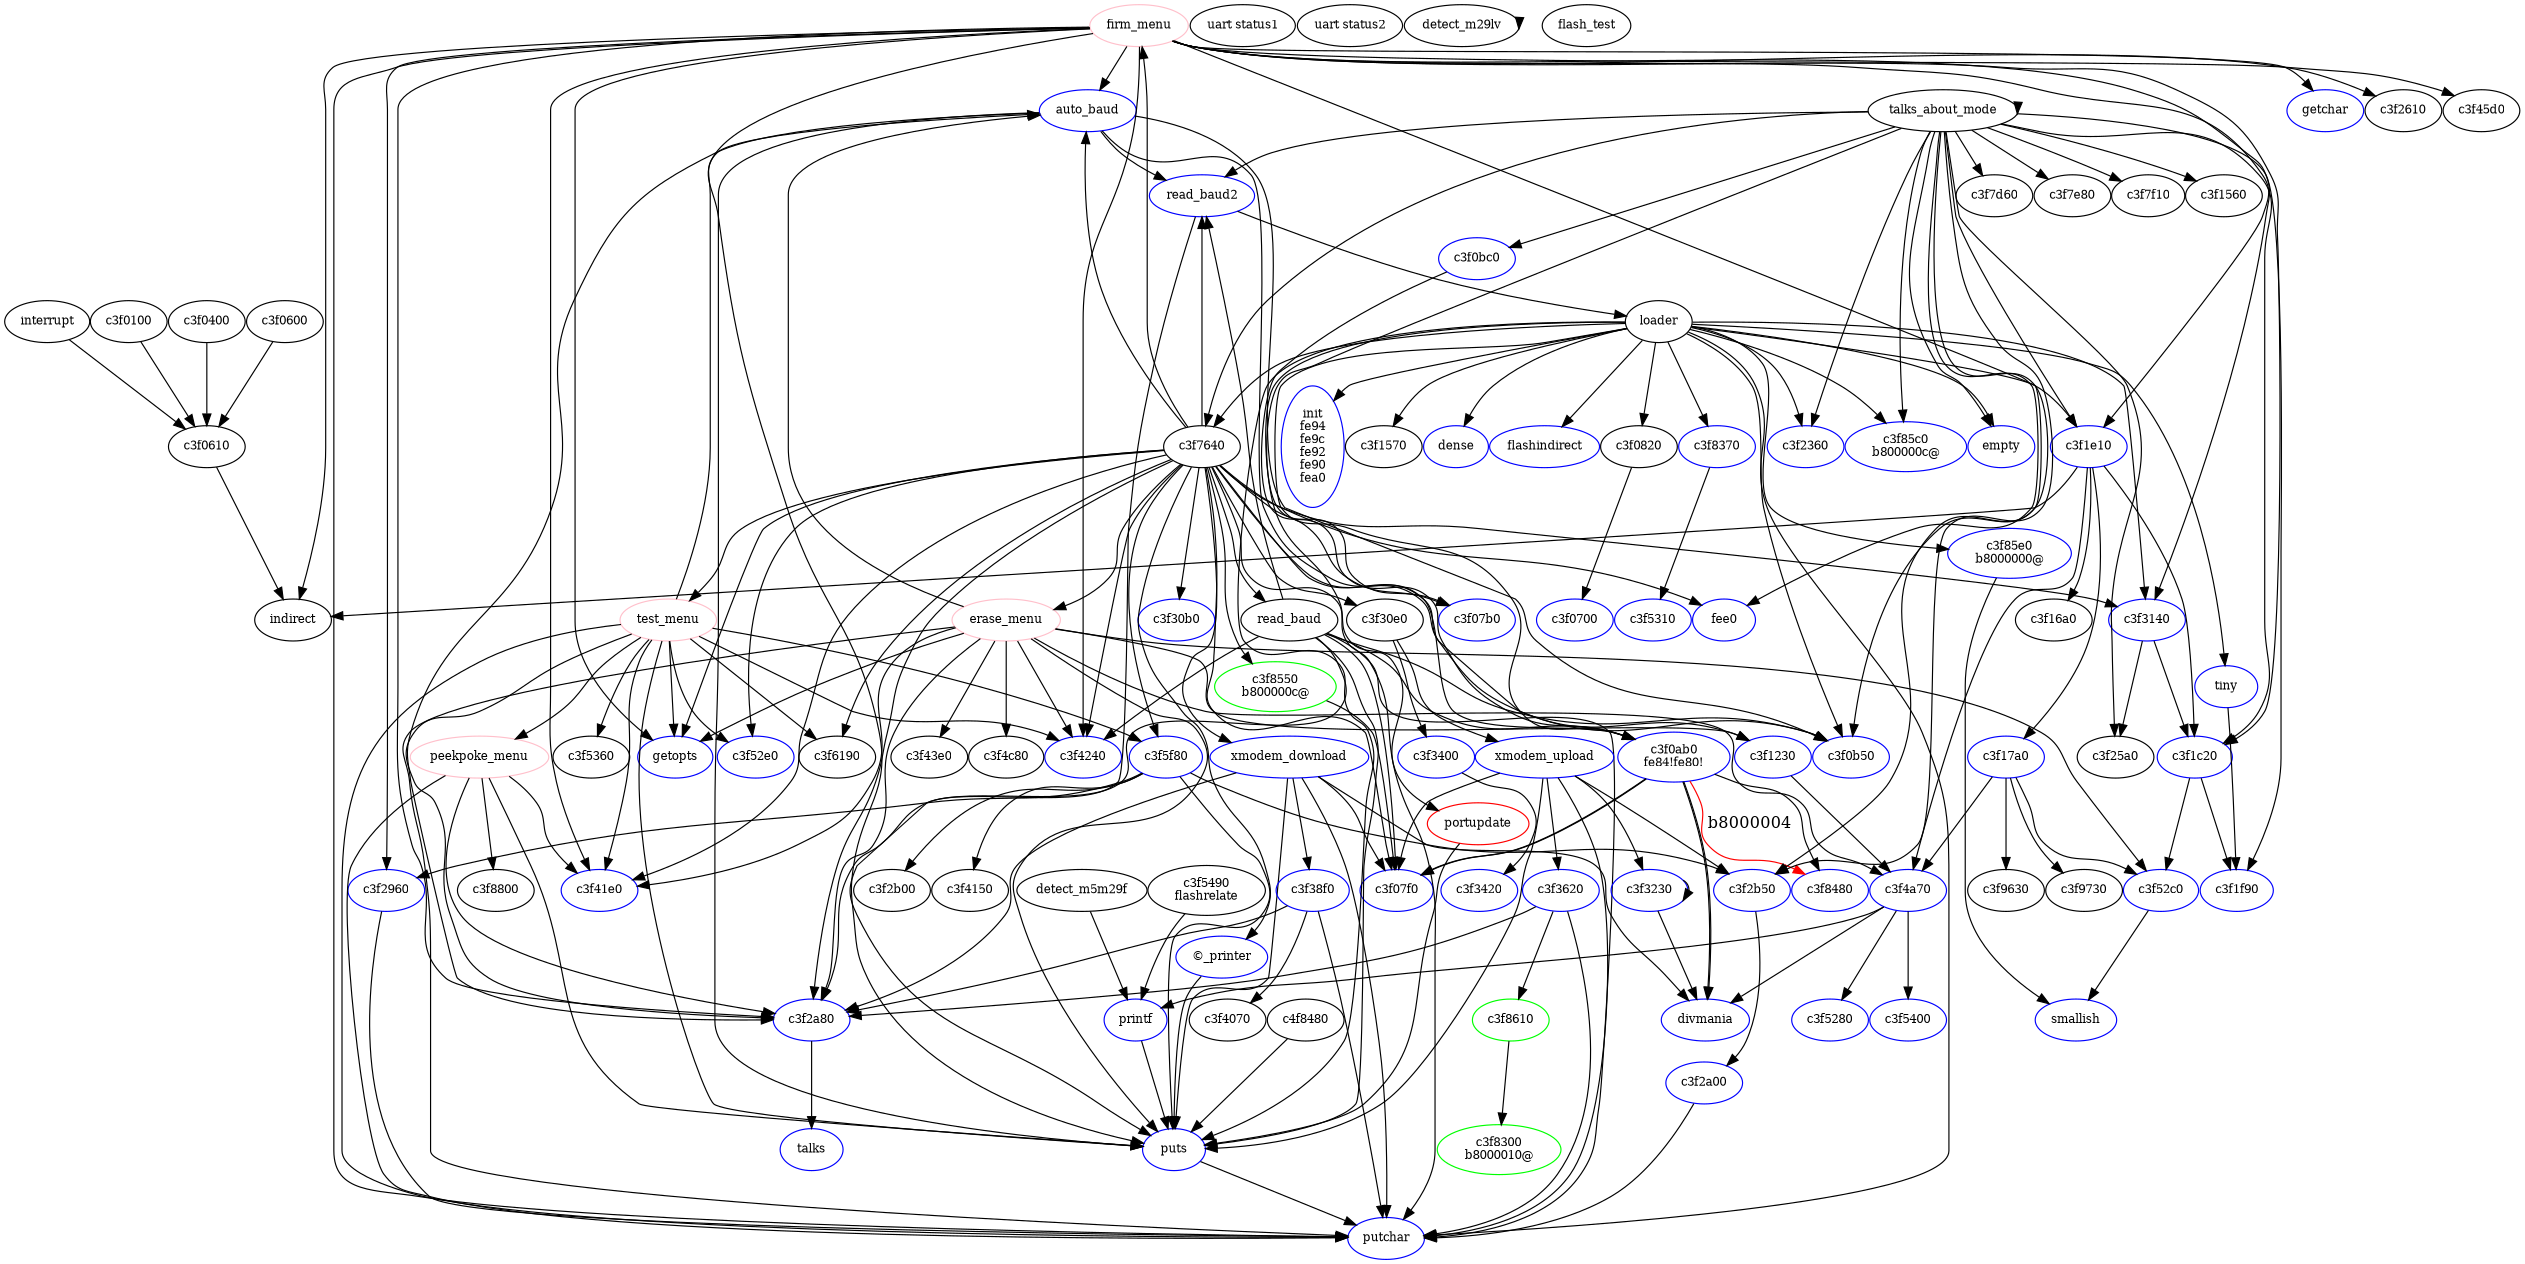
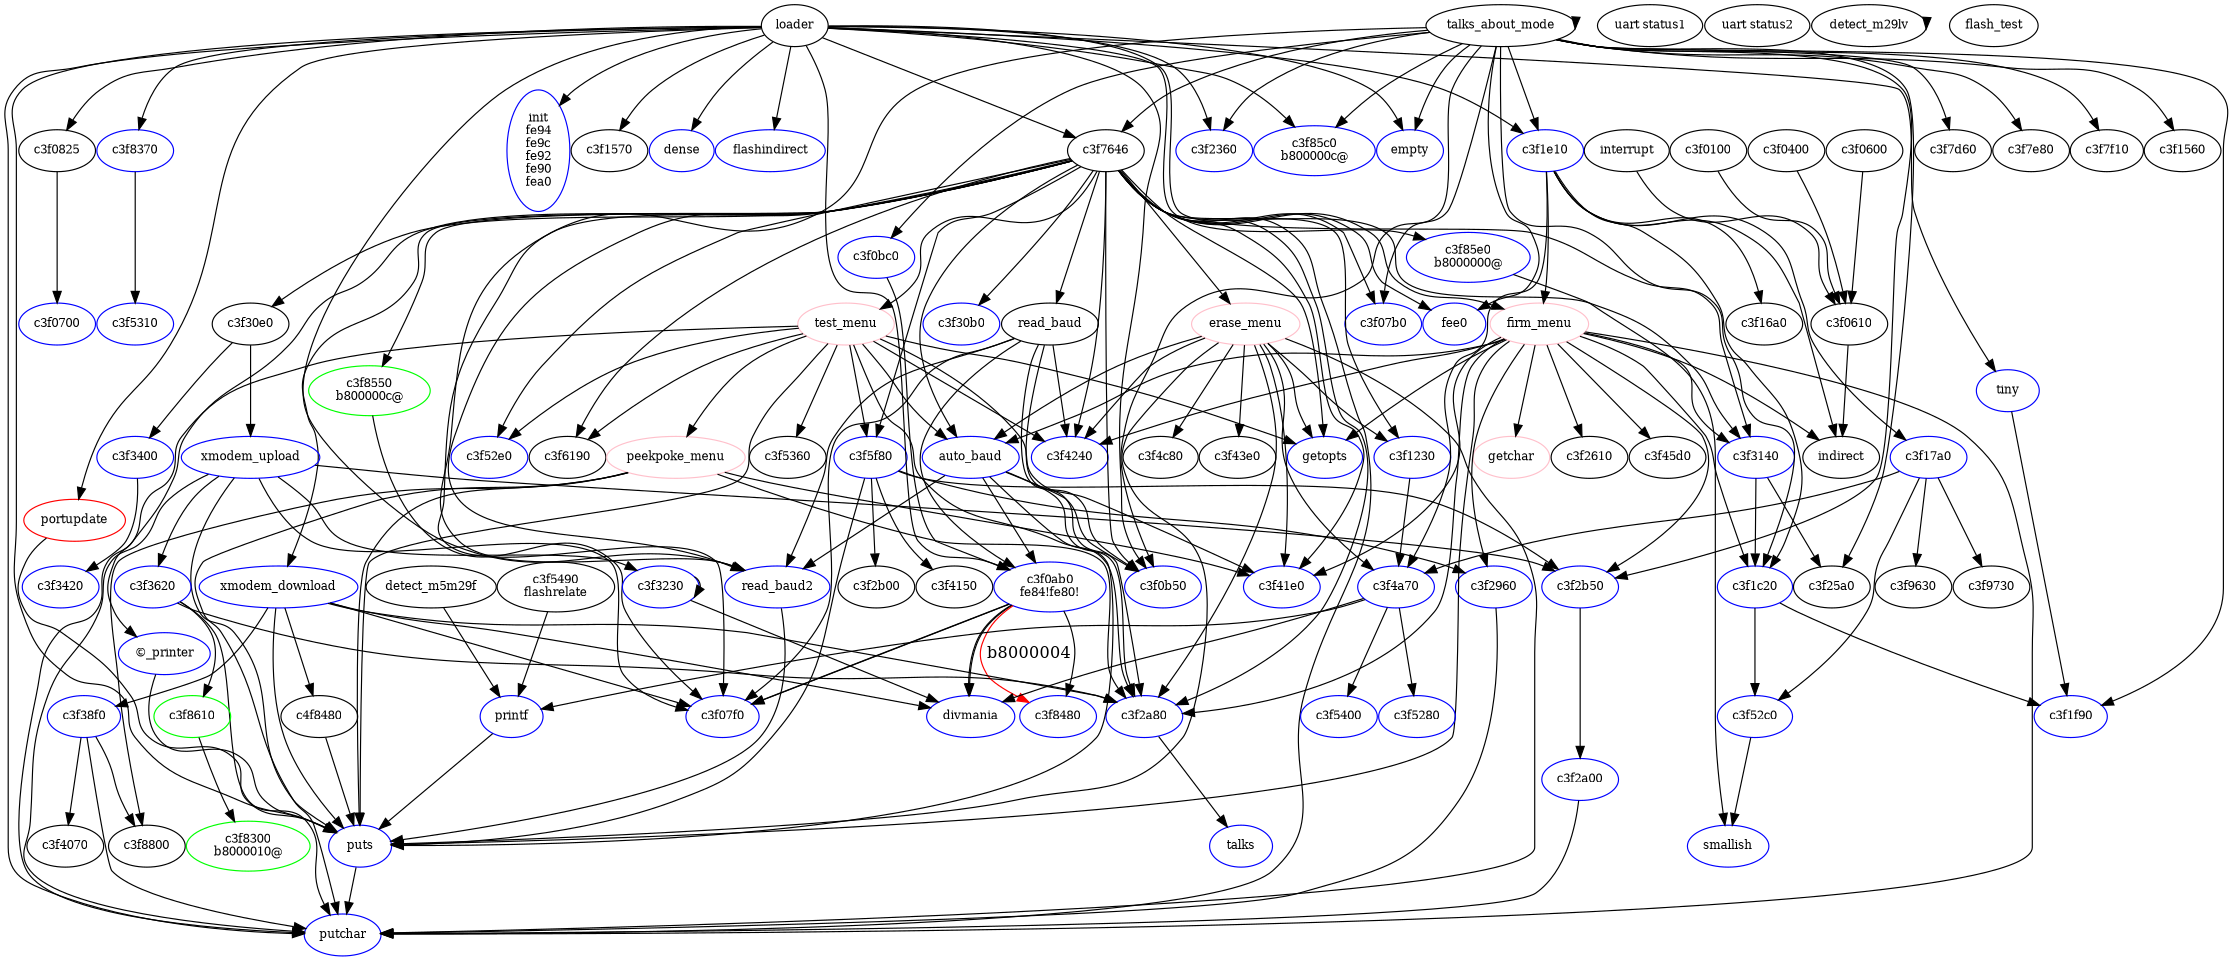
(1913, 71) -> (1548, 232)
(2325, 111) -> (1511, 457)
(1413, 273) -> (319, 328)
(1202, 447) -> (1106, 151)
(1639, 447) -> (57, 151)
(1634, 661) -> none
(1613, 870) -> none
(1075, 962) -> (113, 776)
(1371, 986) -> (297, 646)
(1362, 997) -> none
